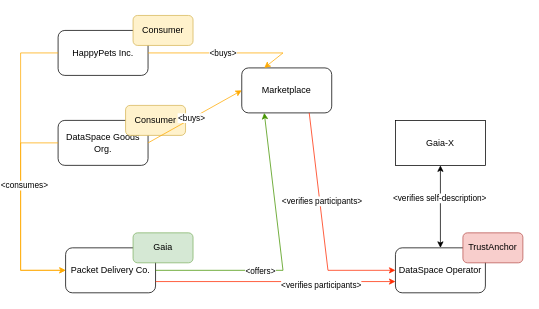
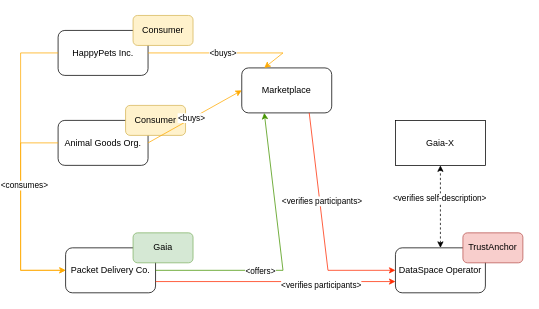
(103, 143) -> (103, 143)
(441, 222) -> (441, 222)
